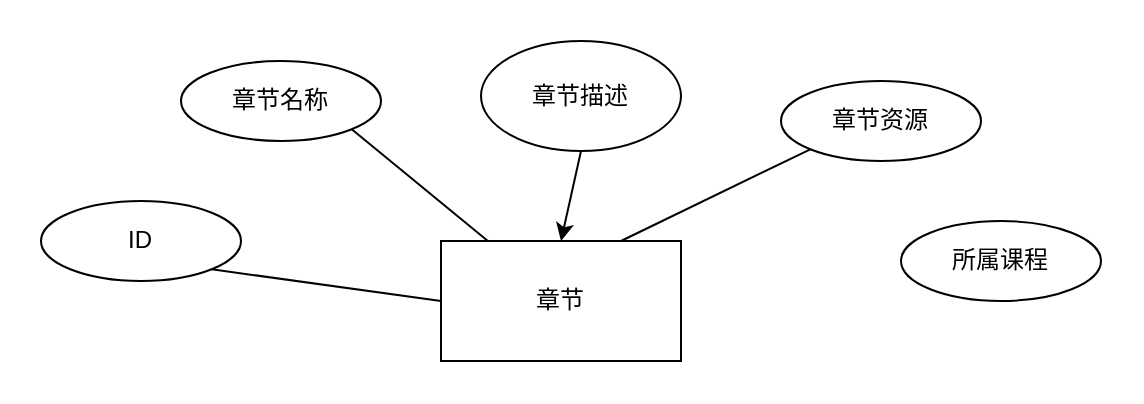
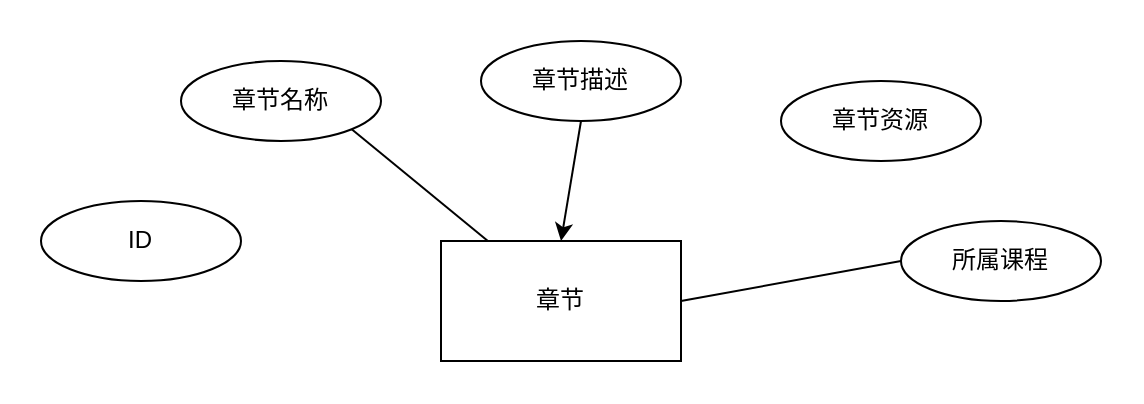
(581, 96) -> (581, 81)
(716, 195) -> none
none -> (791, 281)
(326, 285) -> none
